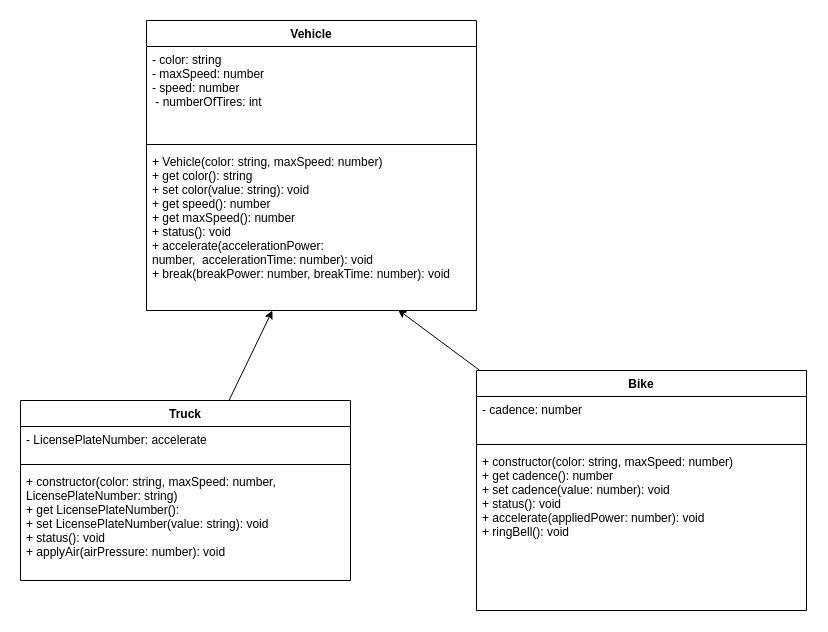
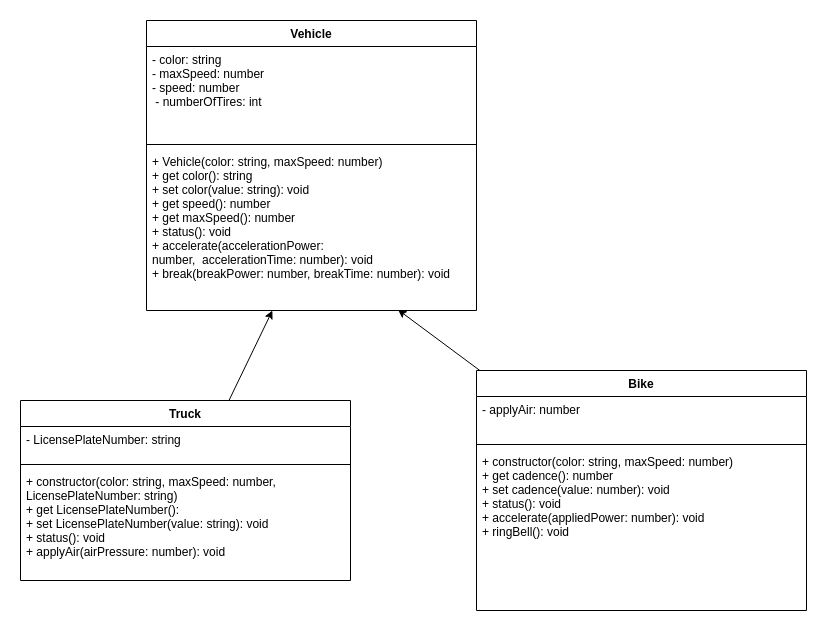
(534, 410) -> (535, 410)
(124, 440) -> (111, 440)
